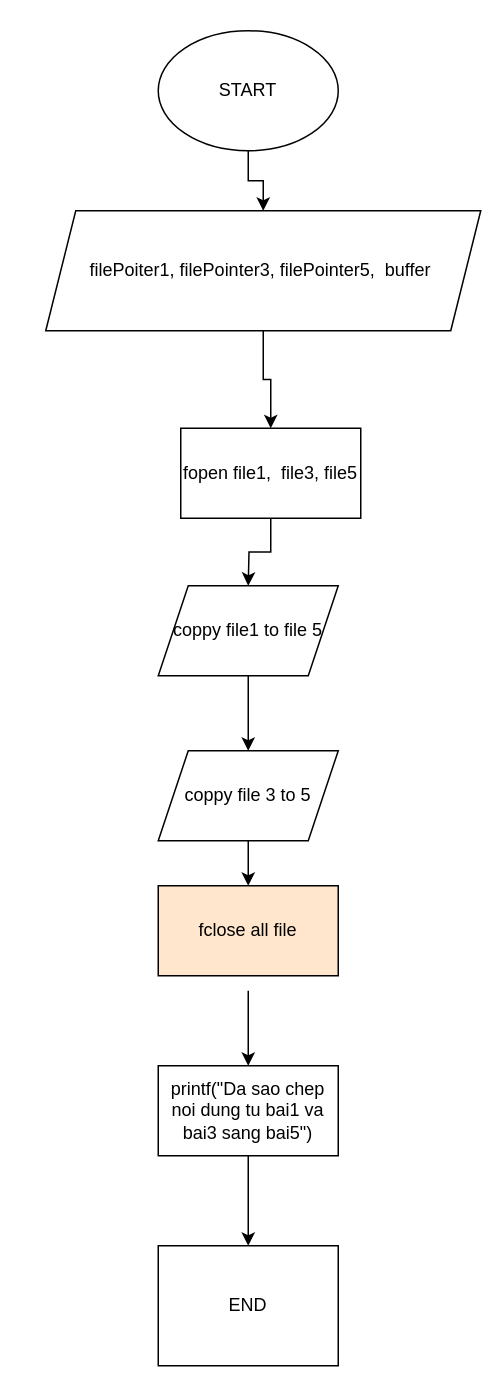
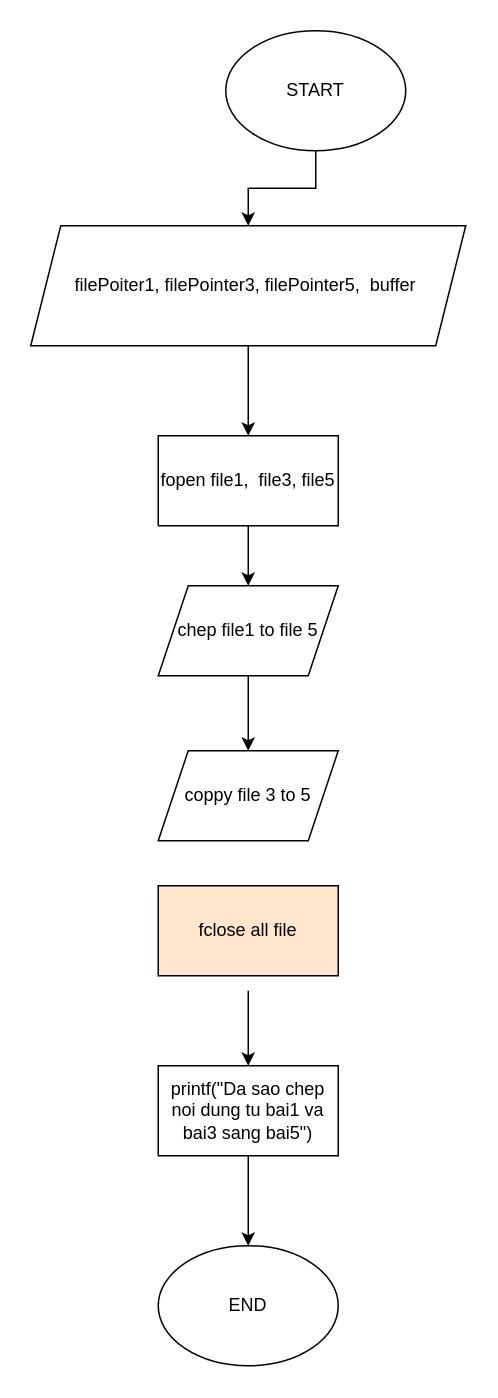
(248, 91) -> (316, 91)
(263, 271) -> (248, 286)
(271, 473) -> (248, 481)
(248, 631) -> (248, 631)
(248, 858) -> none
(248, 1306) -> (248, 1306)
